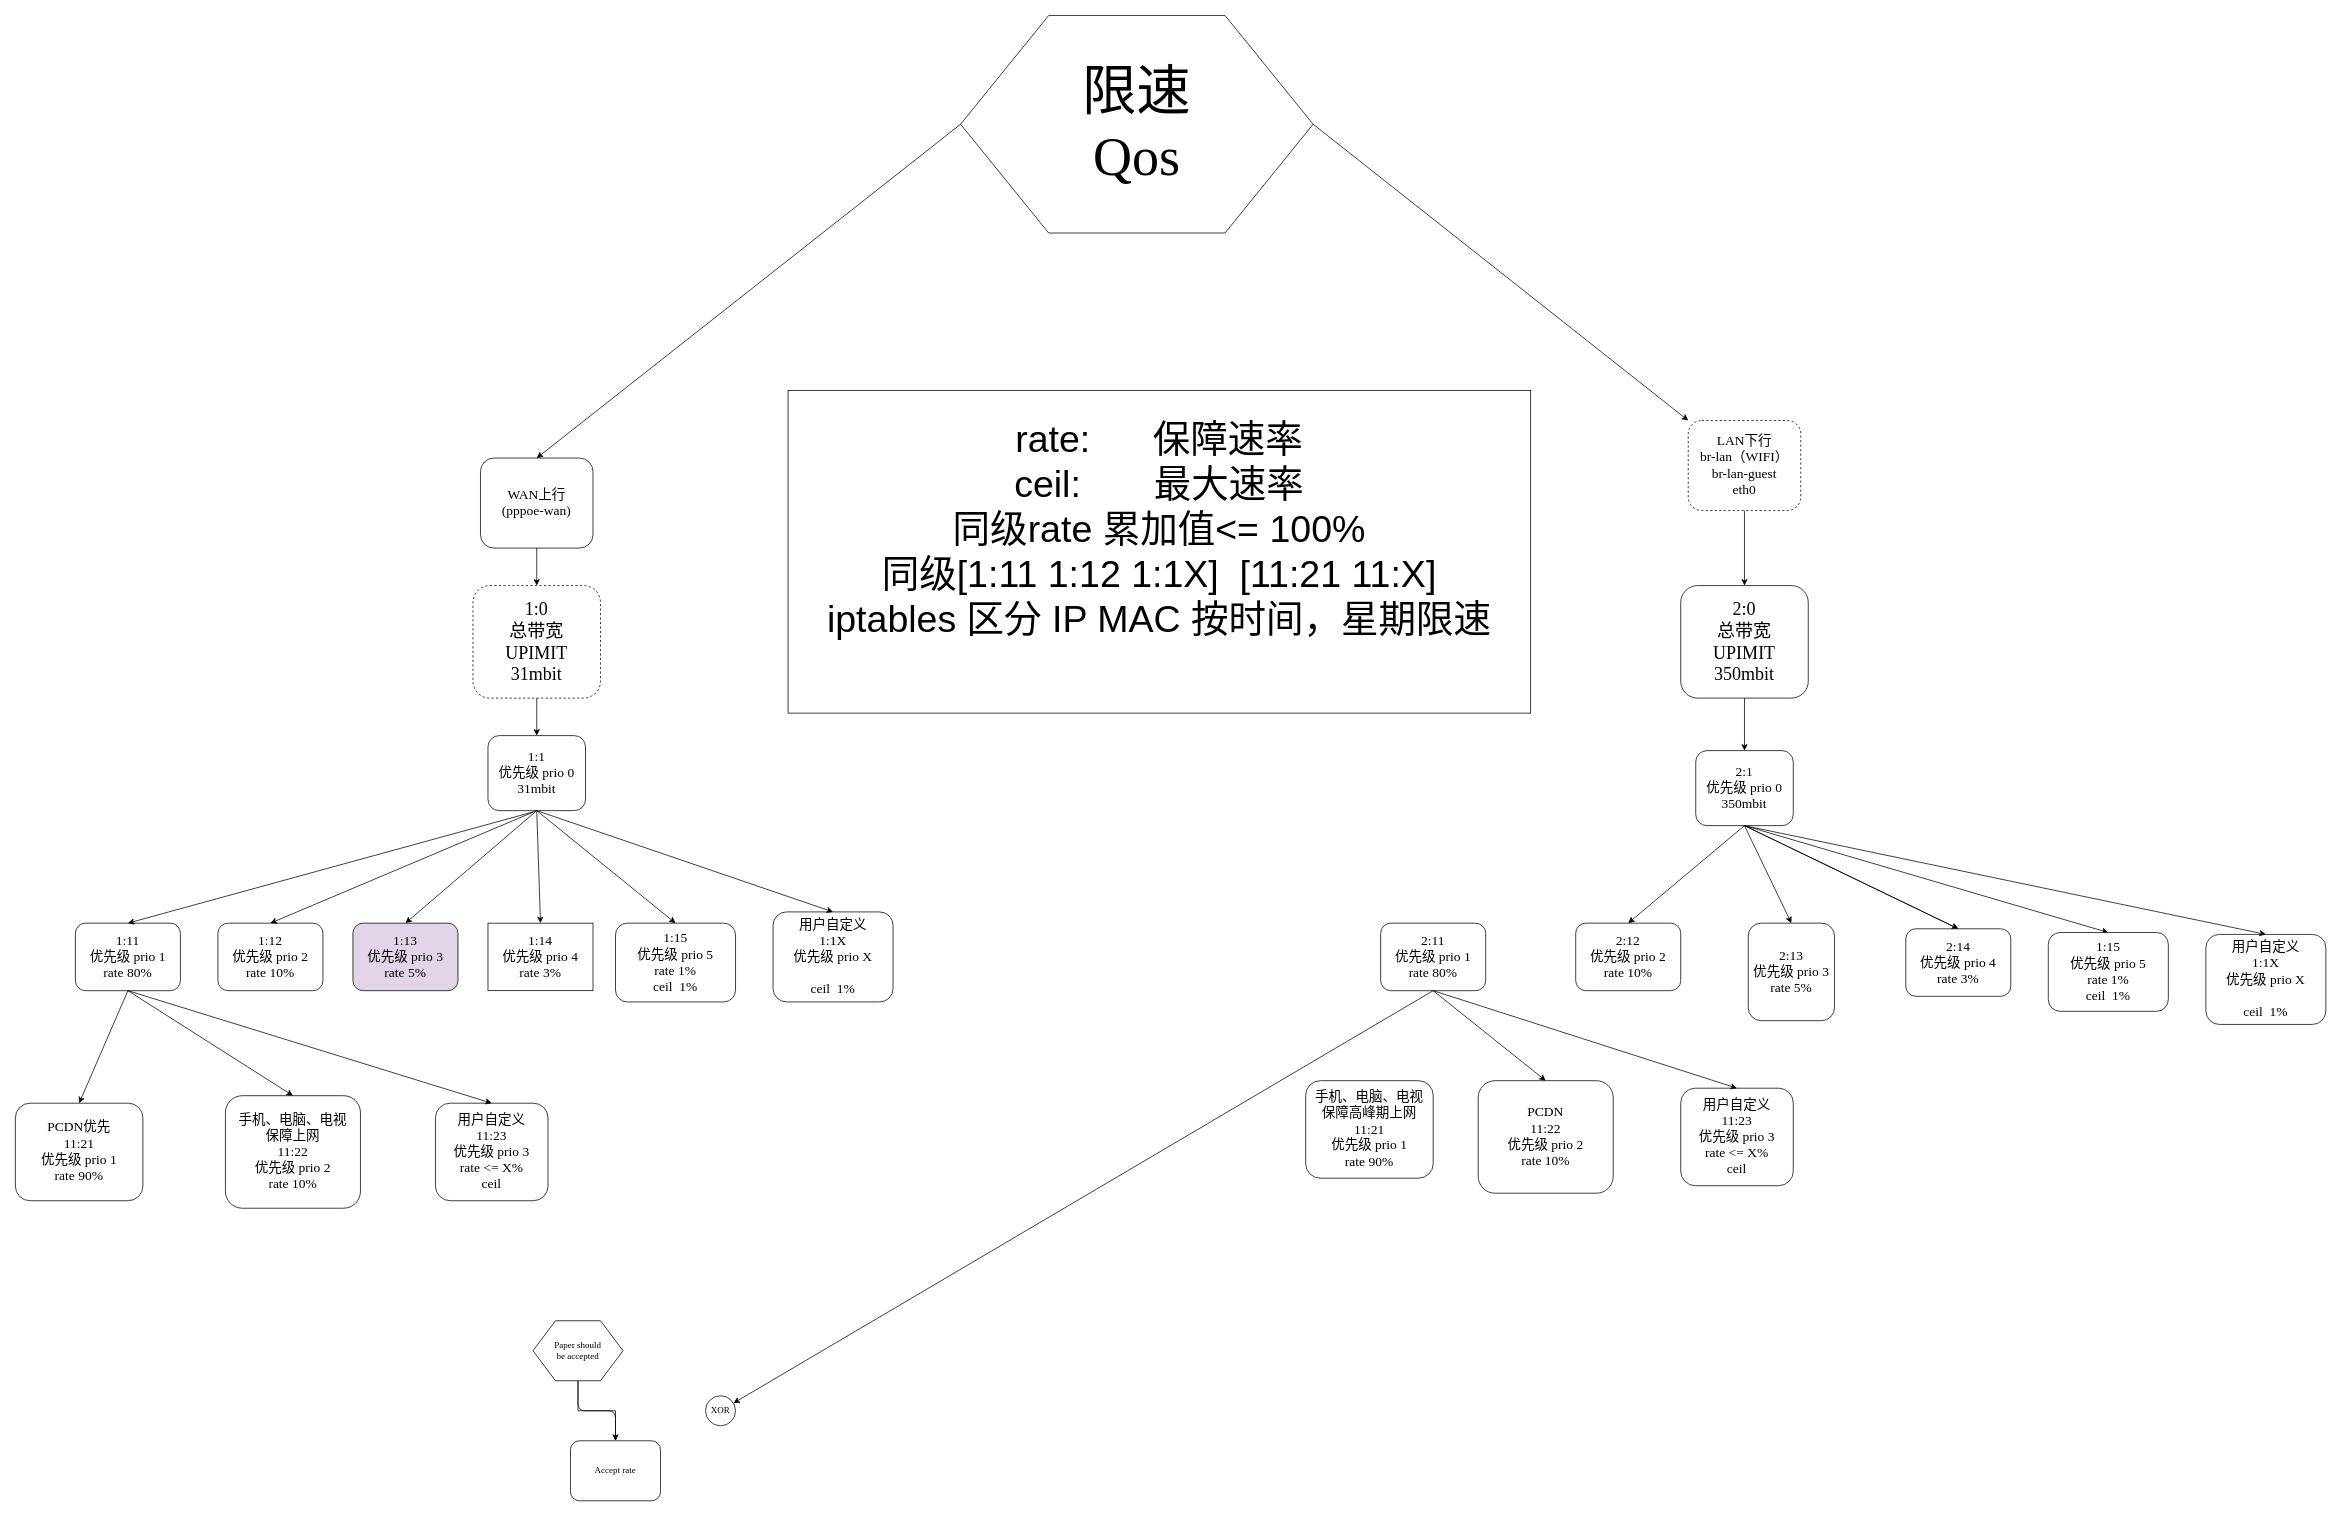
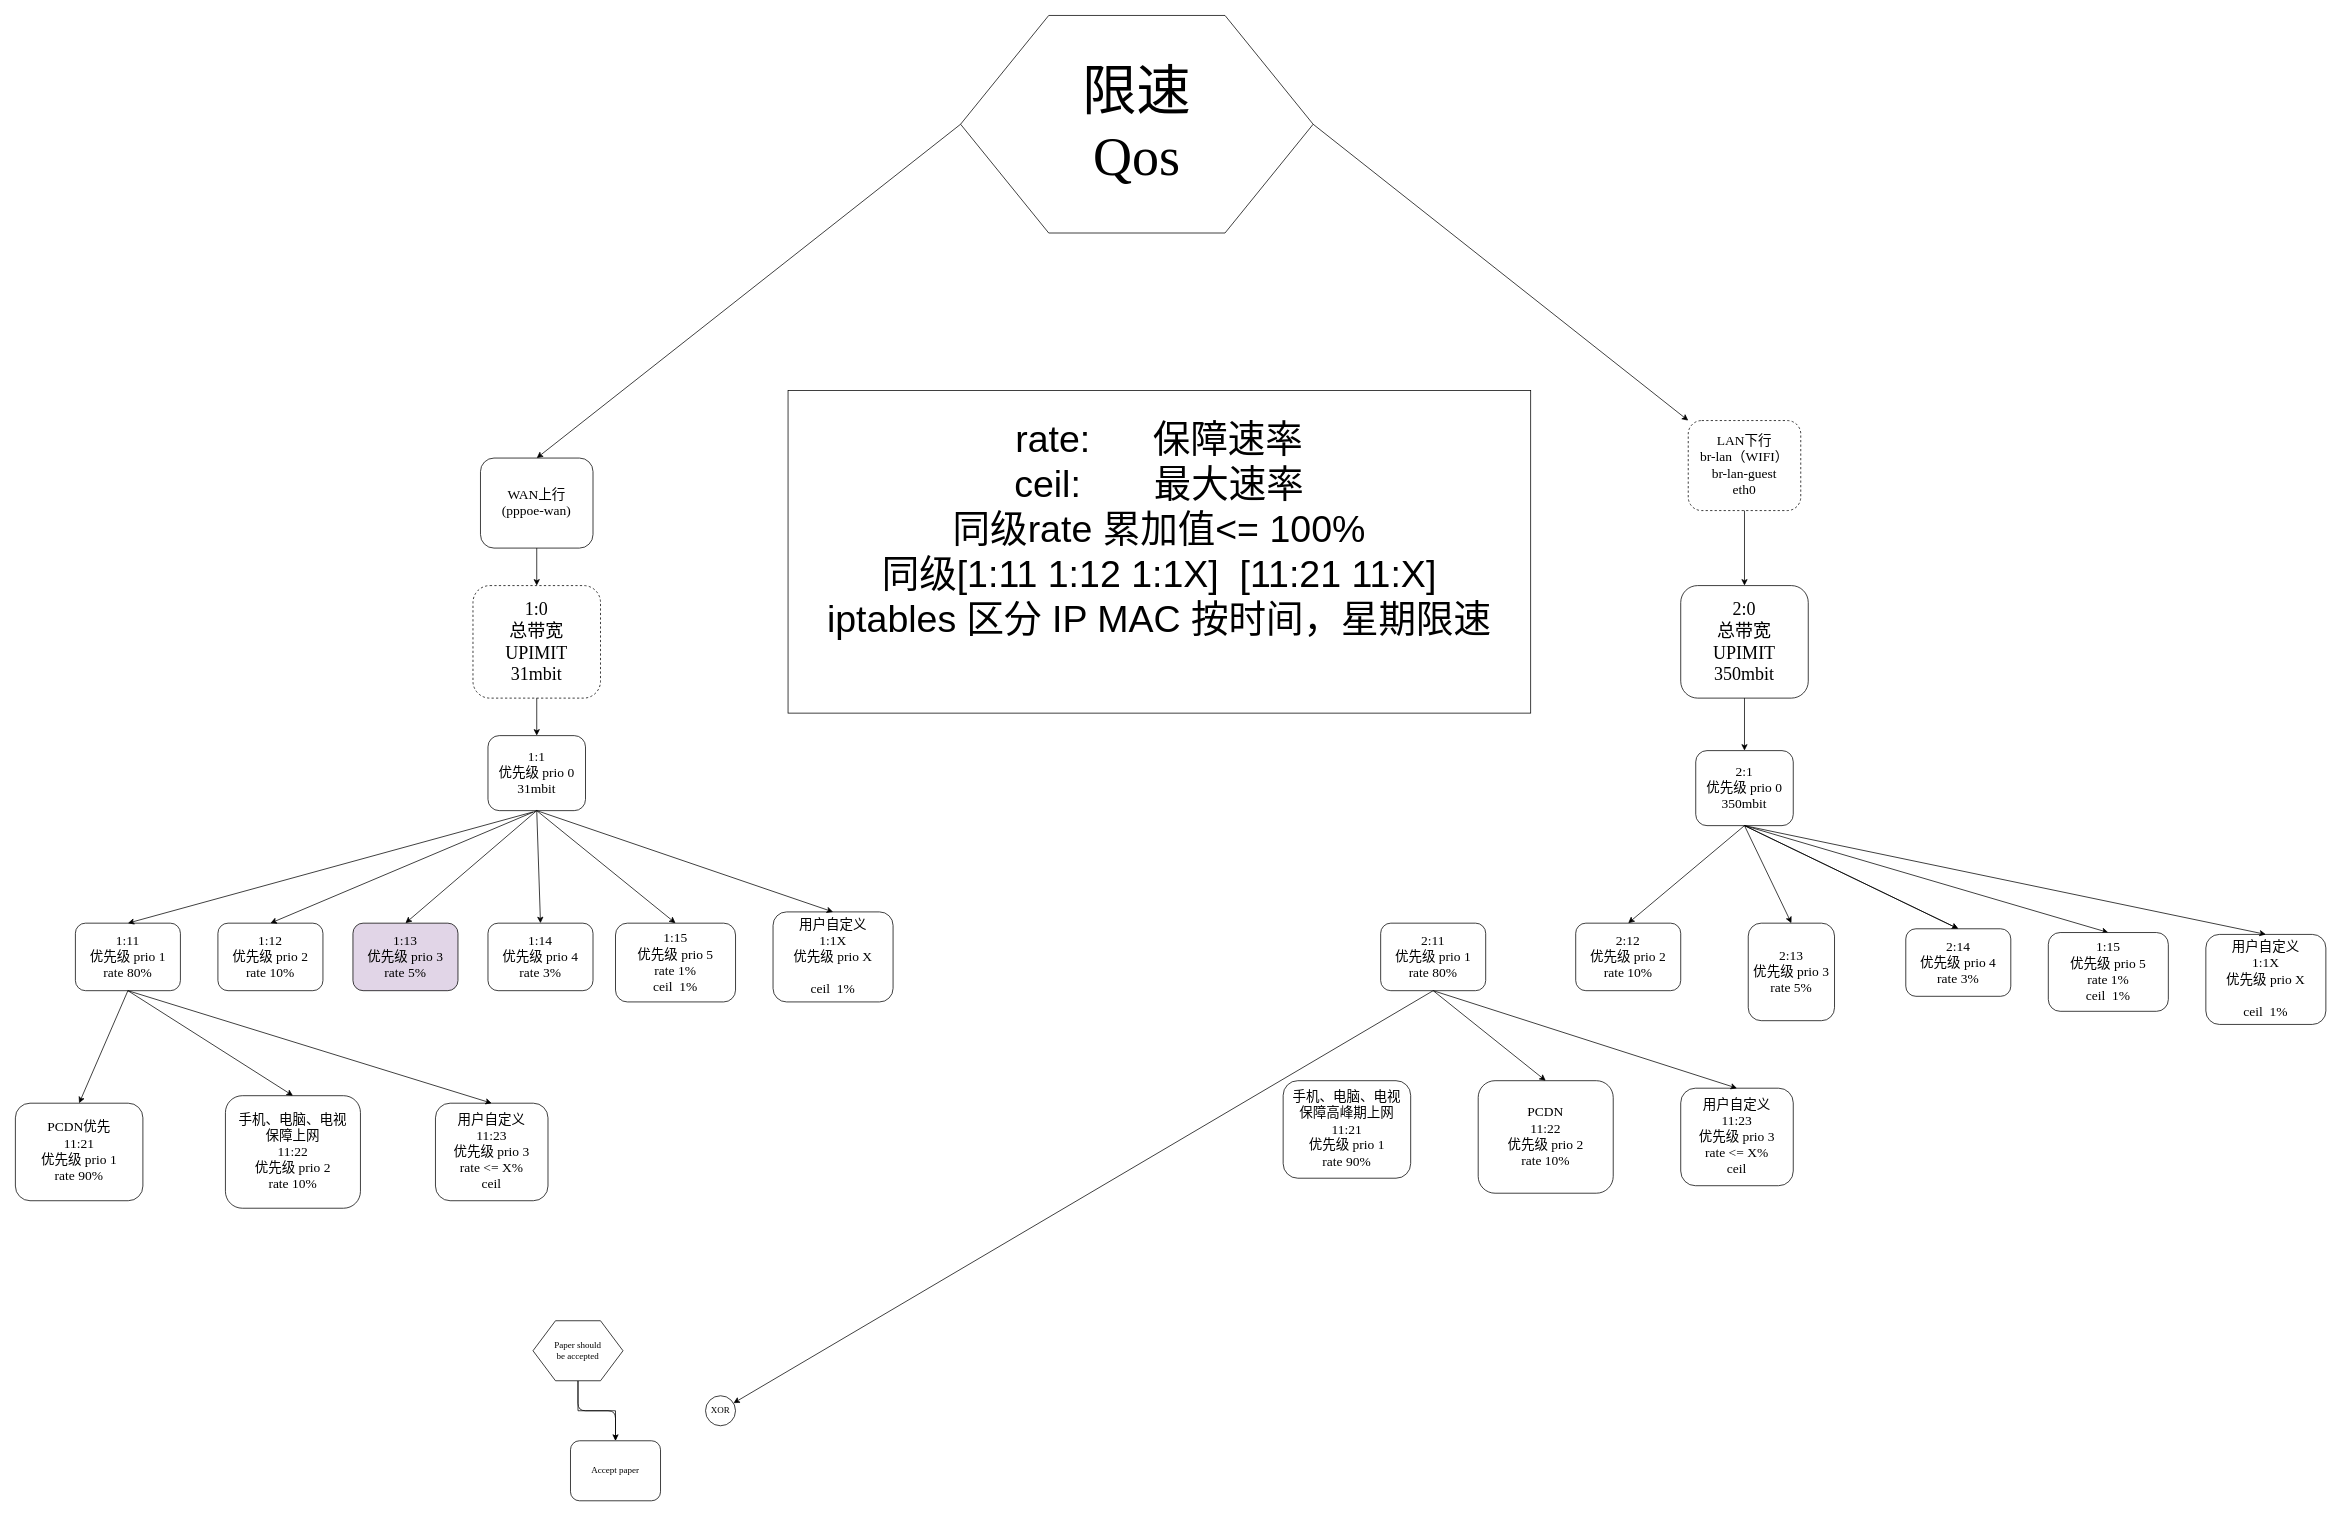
(540, 957) -> (540, 957)
(1369, 1129) -> (1347, 1129)
(615, 1470) -> (615, 1470)
